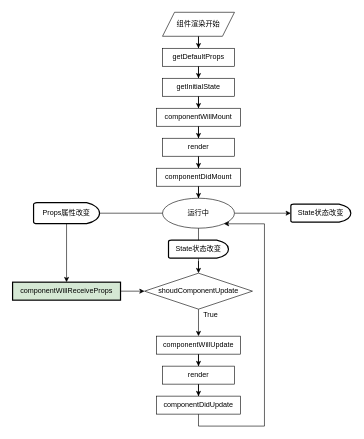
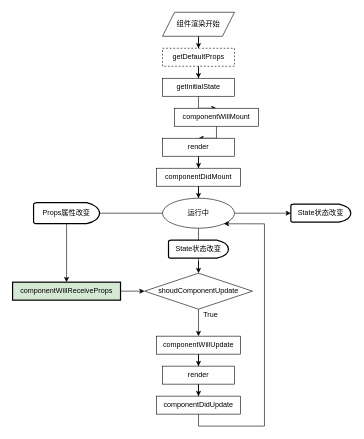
(198, 57) -> (198, 57)
(198, 117) -> (216, 117)
